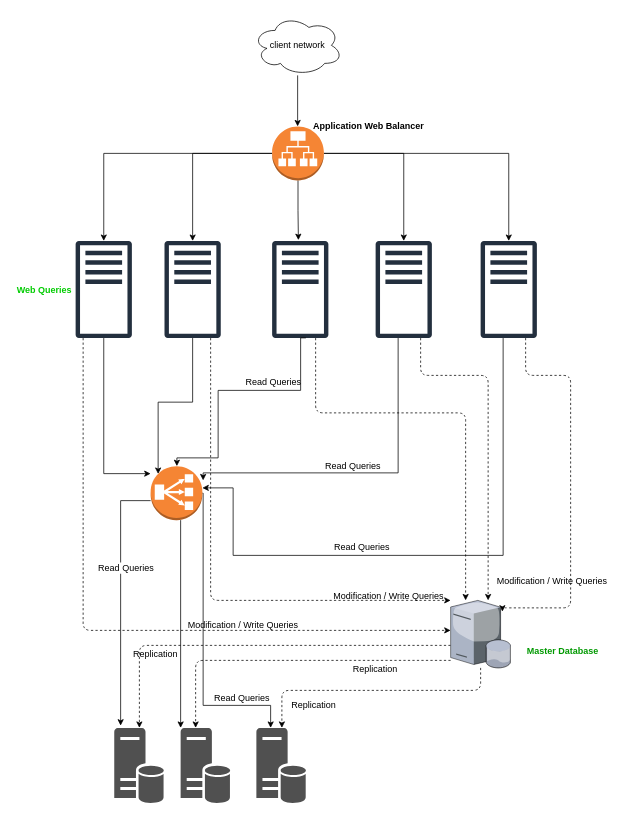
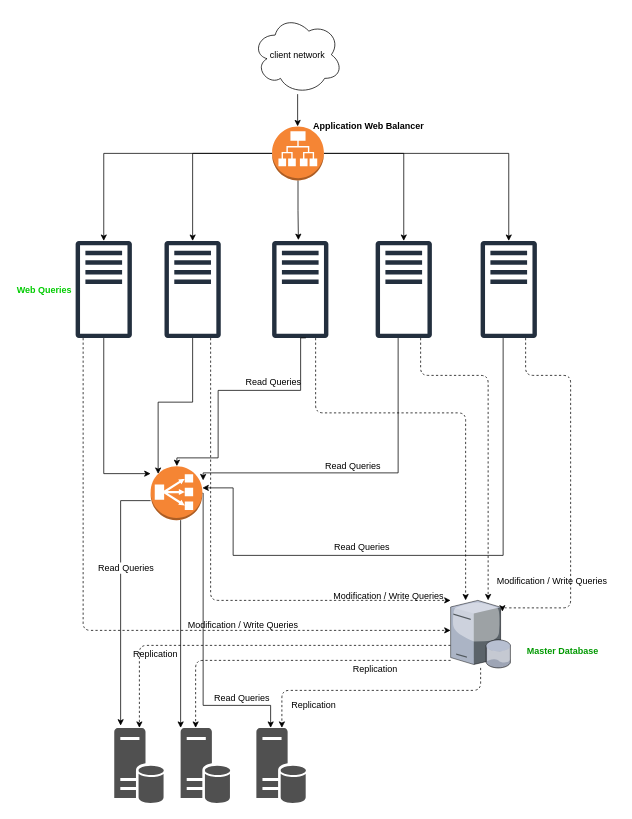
(297, 45) -> (297, 55)
